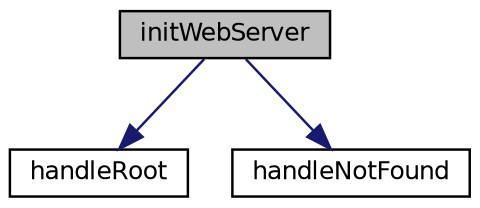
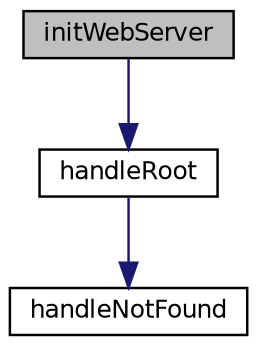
(280, 95) -> (129, 230)
